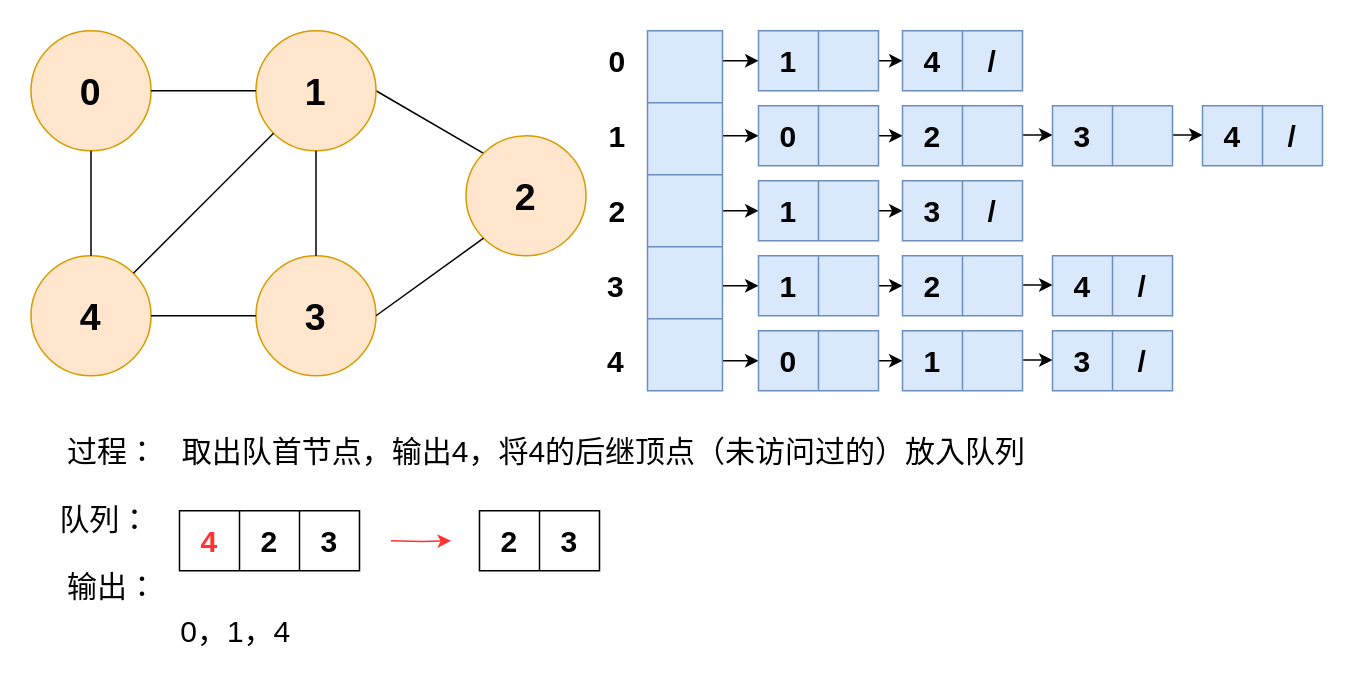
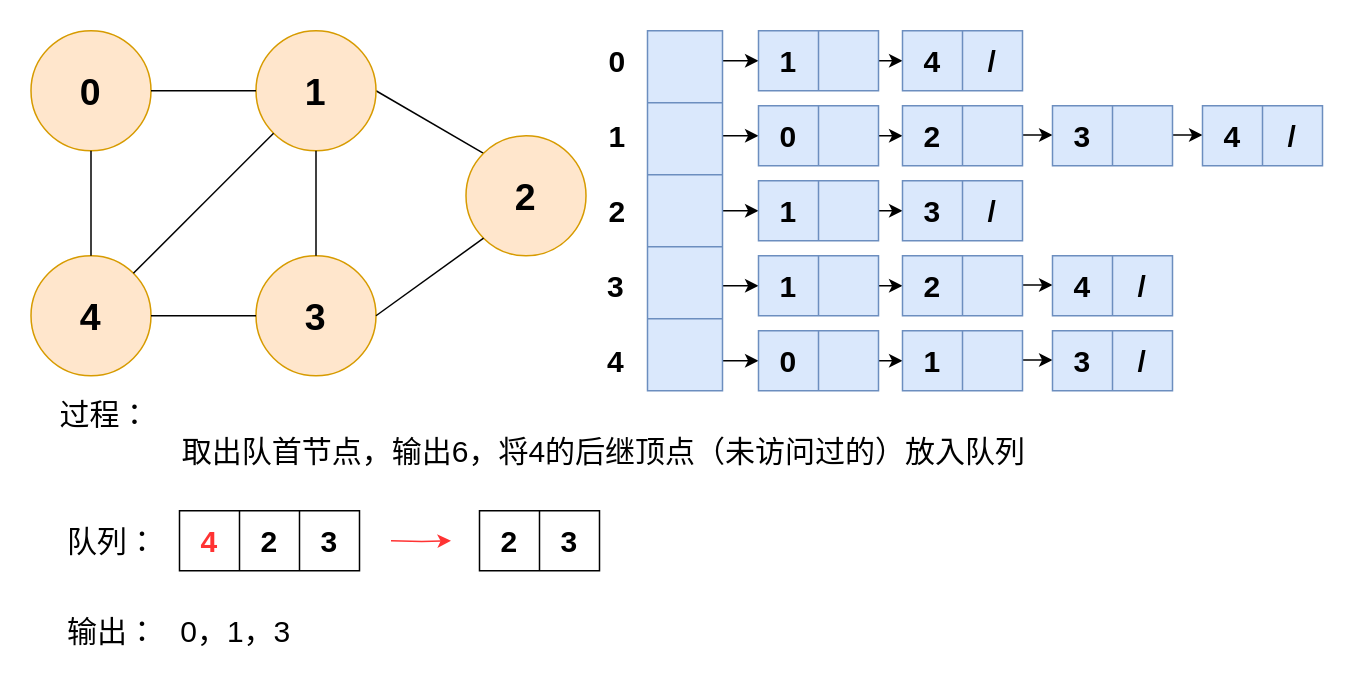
(113, 451) -> (105, 413)
(604, 451) -> (604, 451)
(105, 518) -> (113, 541)
(113, 586) -> (113, 631)
(236, 631) -> (236, 631)
